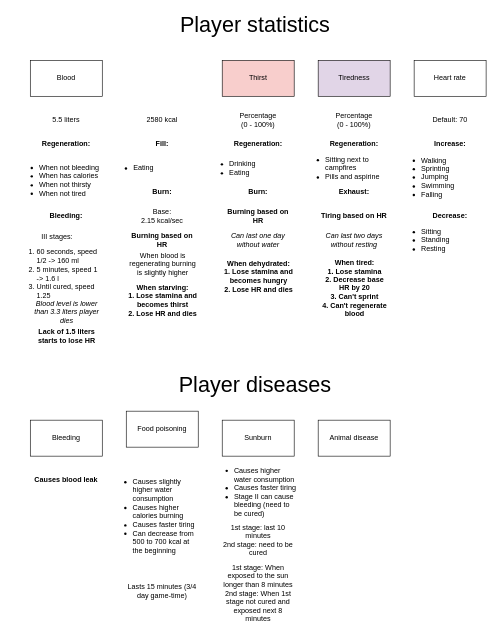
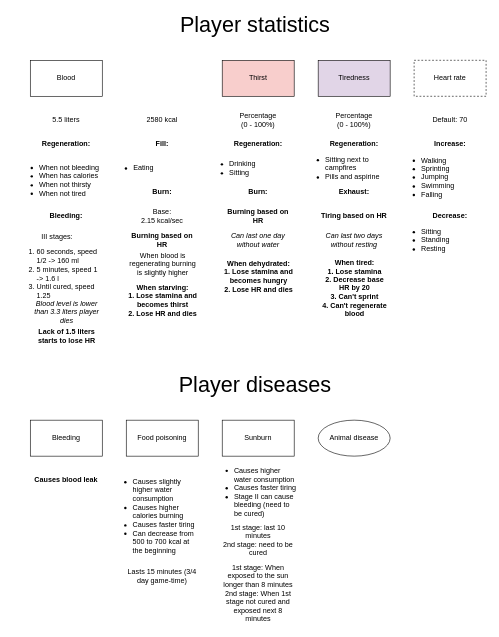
(450, 78) -> (450, 78)
(220, 168) -> (220, 168)
(162, 429) -> (162, 438)
(354, 438) -> (354, 438)
(162, 591) -> (162, 576)
